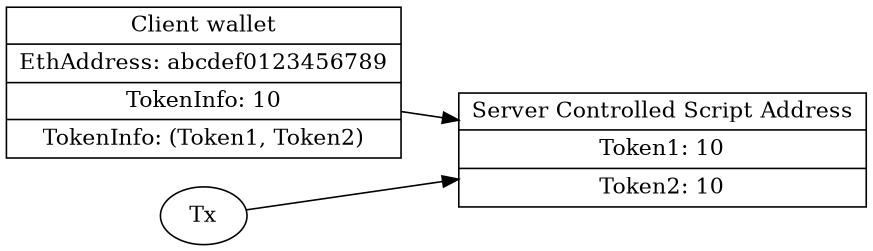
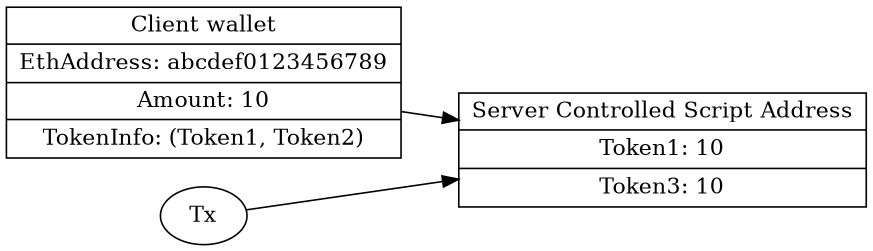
(204, 100) -> (204, 100)
(663, 187) -> (663, 187)
